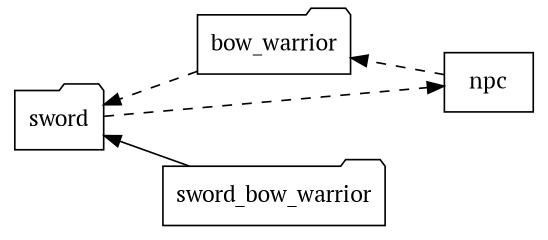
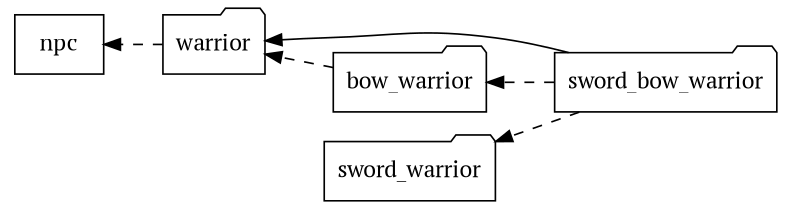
(406, 68) -> (529, 82)
(59, 120) -> (214, 44)
none -> (410, 171)
